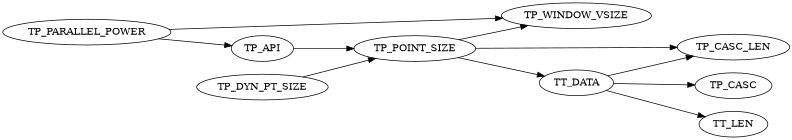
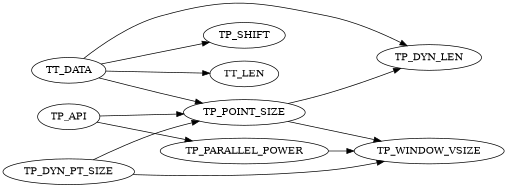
(192, 42) -> (141, 131)
(733, 47) -> (429, 57)
(498, 66) -> (147, 90)
(733, 86) -> (244, 35)
none -> (255, 175)
